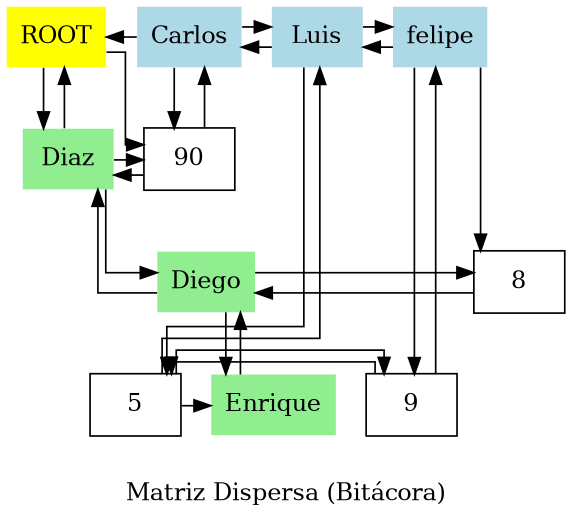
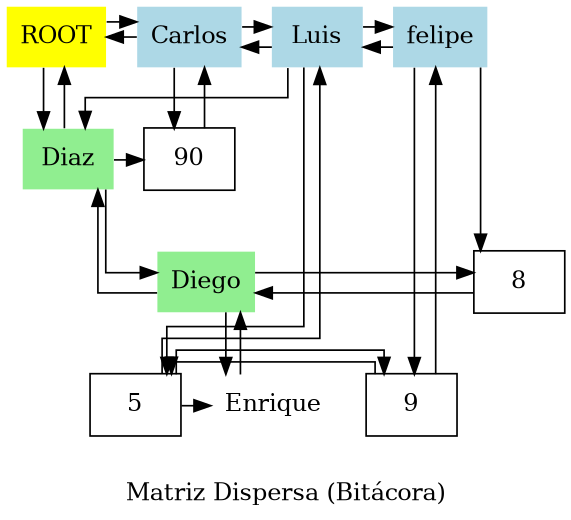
(125, 90) -> (113, 22)
(137, 175) -> (194, 98)
(274, 405) -> (274, 405)
